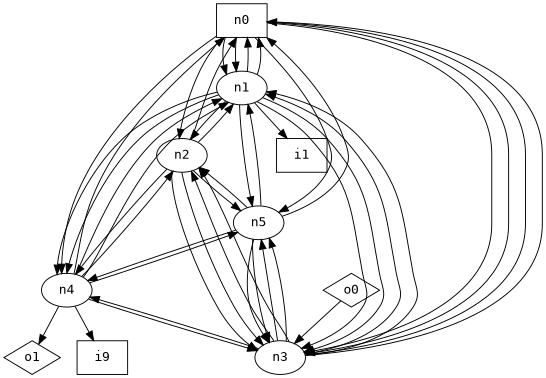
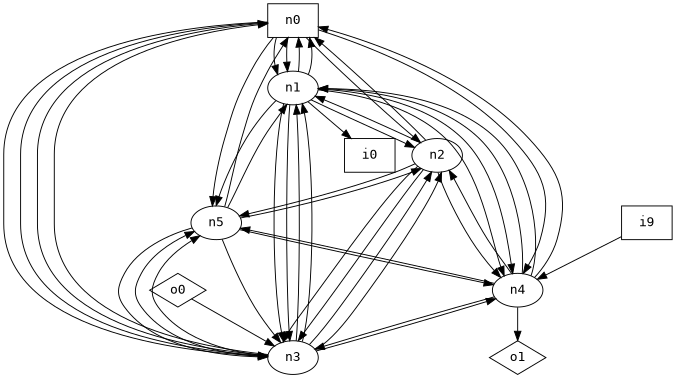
(302, 155) -> (370, 155)
(82, 319) -> (584, 256)
